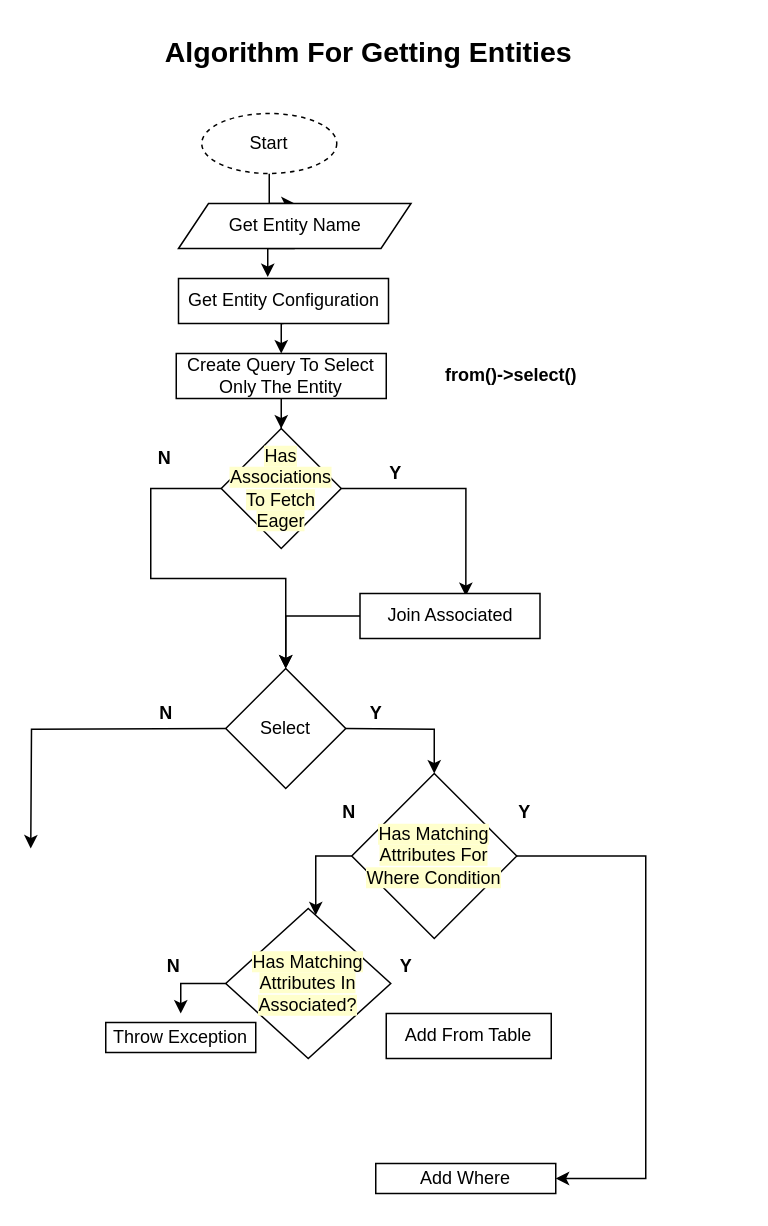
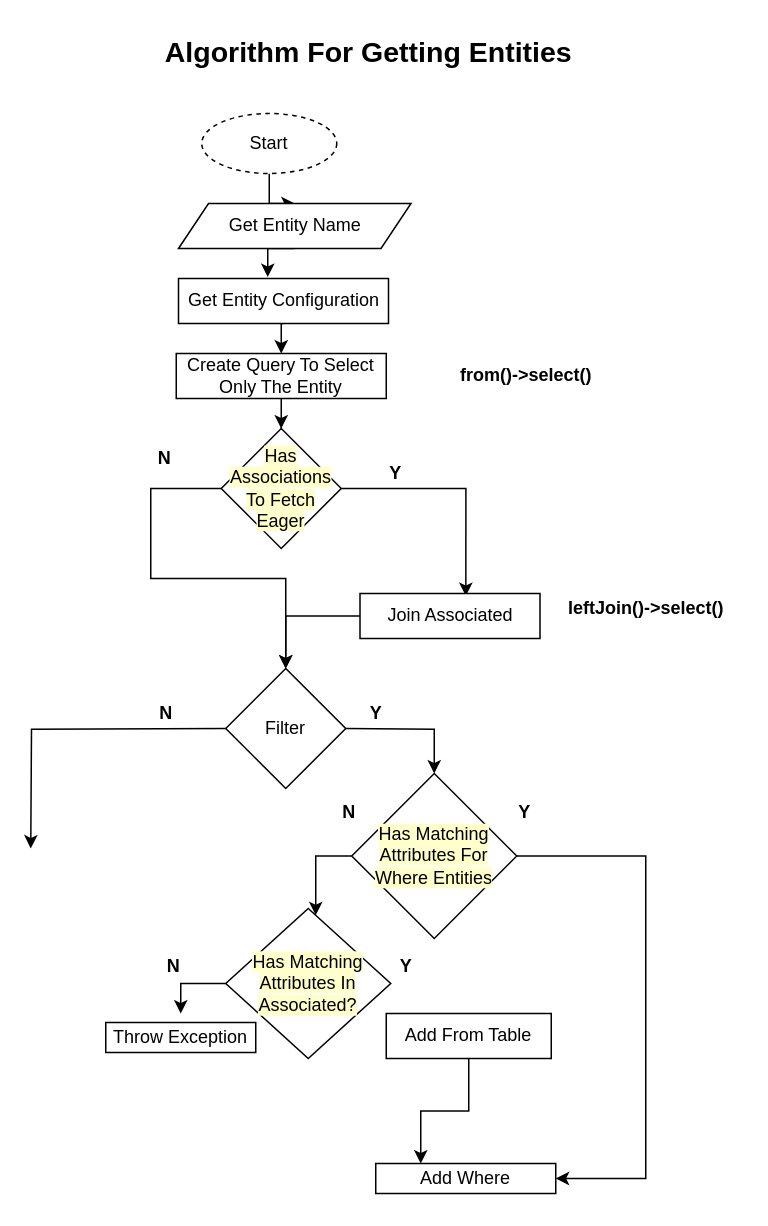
(511, 376) -> (526, 376)
none -> (646, 608)
(286, 728) -> (286, 728)
(434, 856) -> (434, 856)
none -> (450, 1111)
